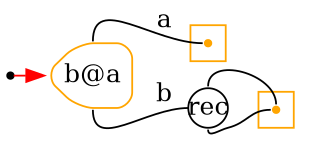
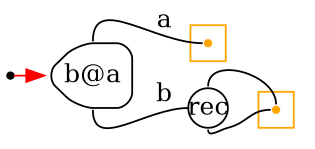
(93, 76) -> (93, 76)
